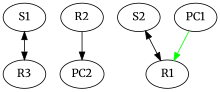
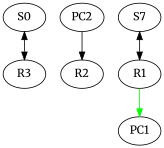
(24, 17) -> (24, 17)
(139, 17) -> (140, 17)
(82, 42) -> (82, 42)
(183, 42) -> (140, 99)
